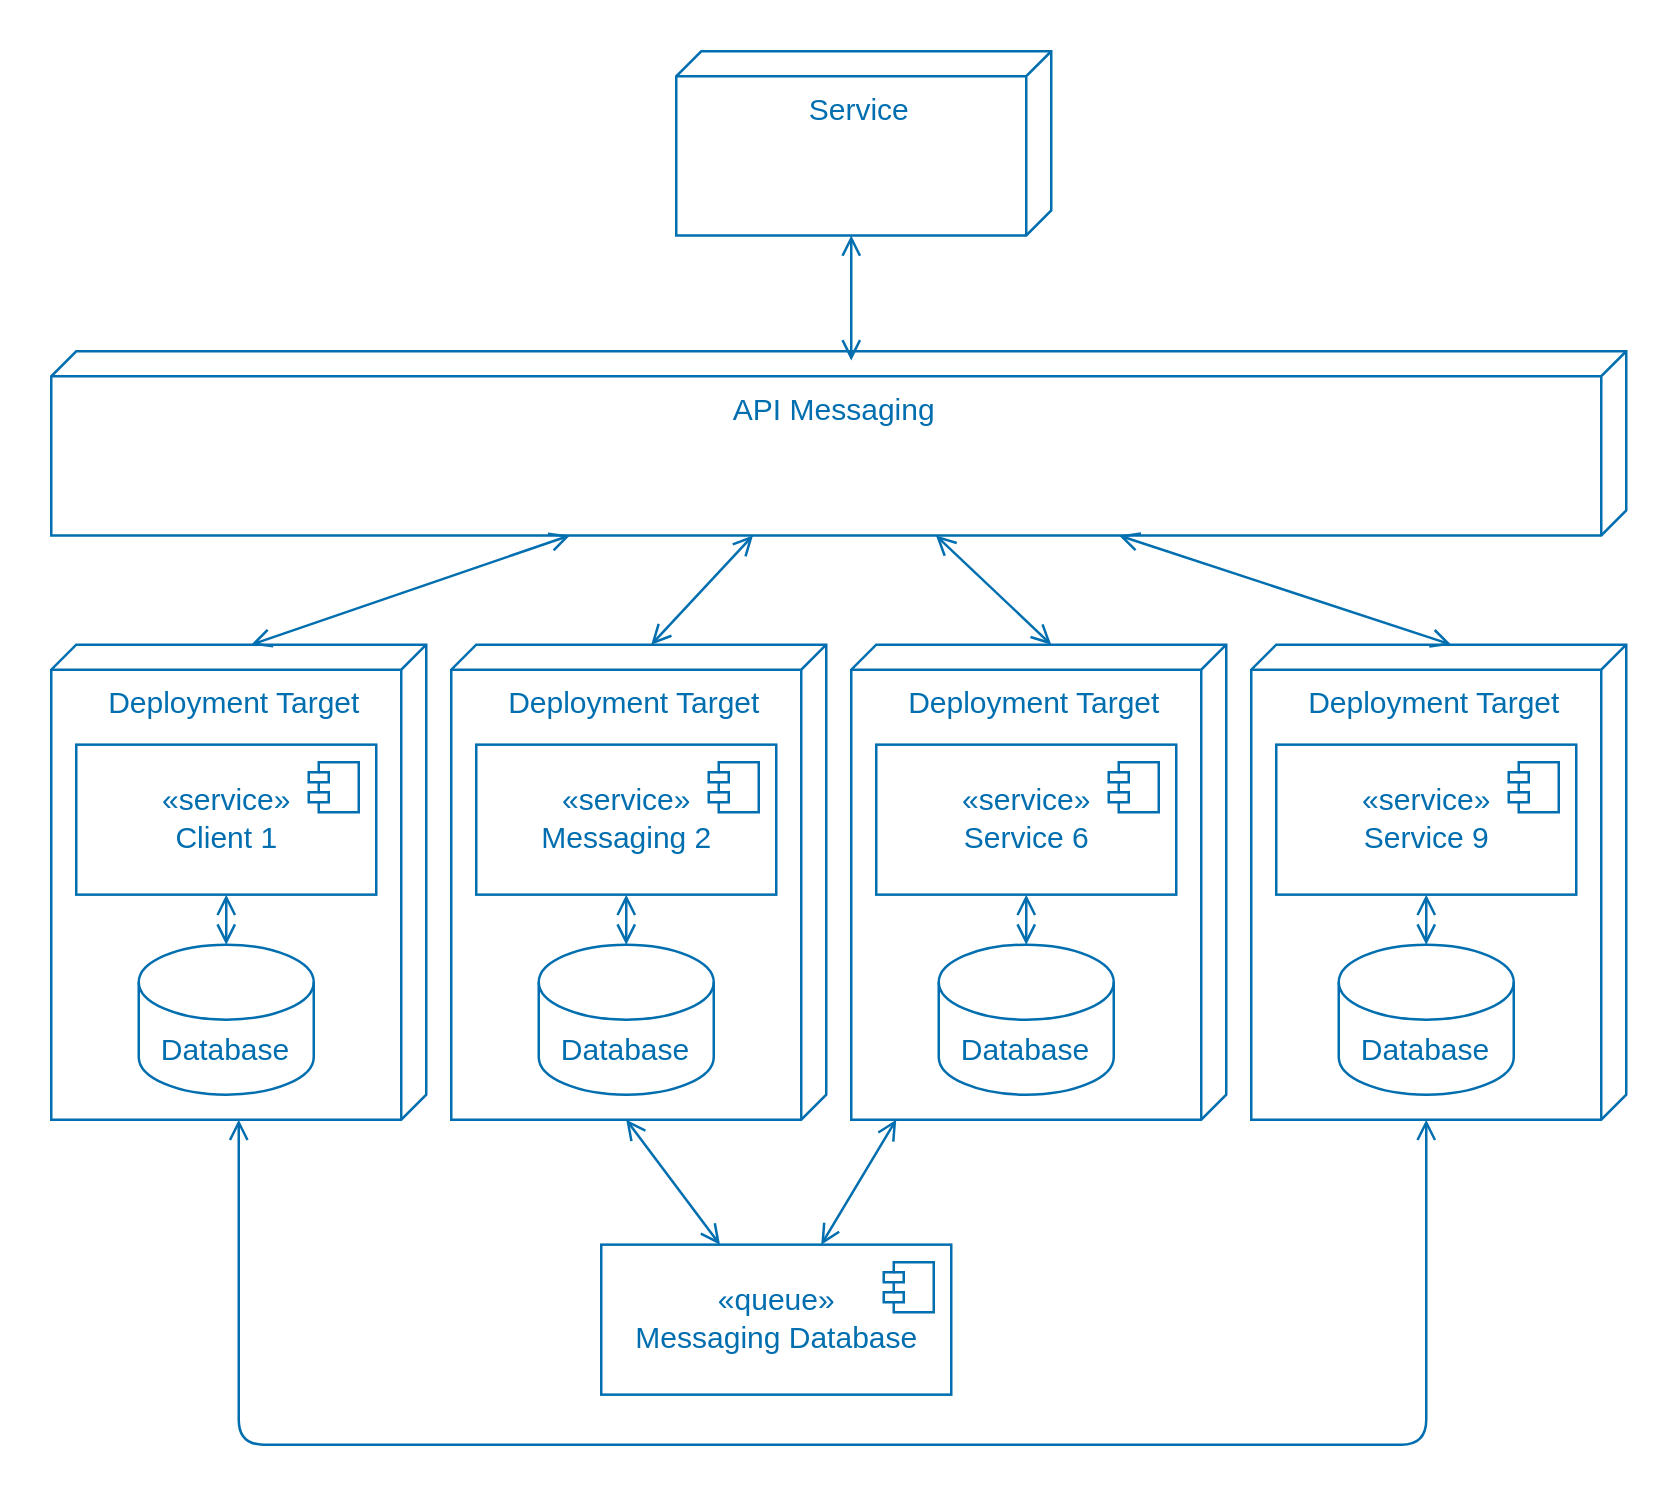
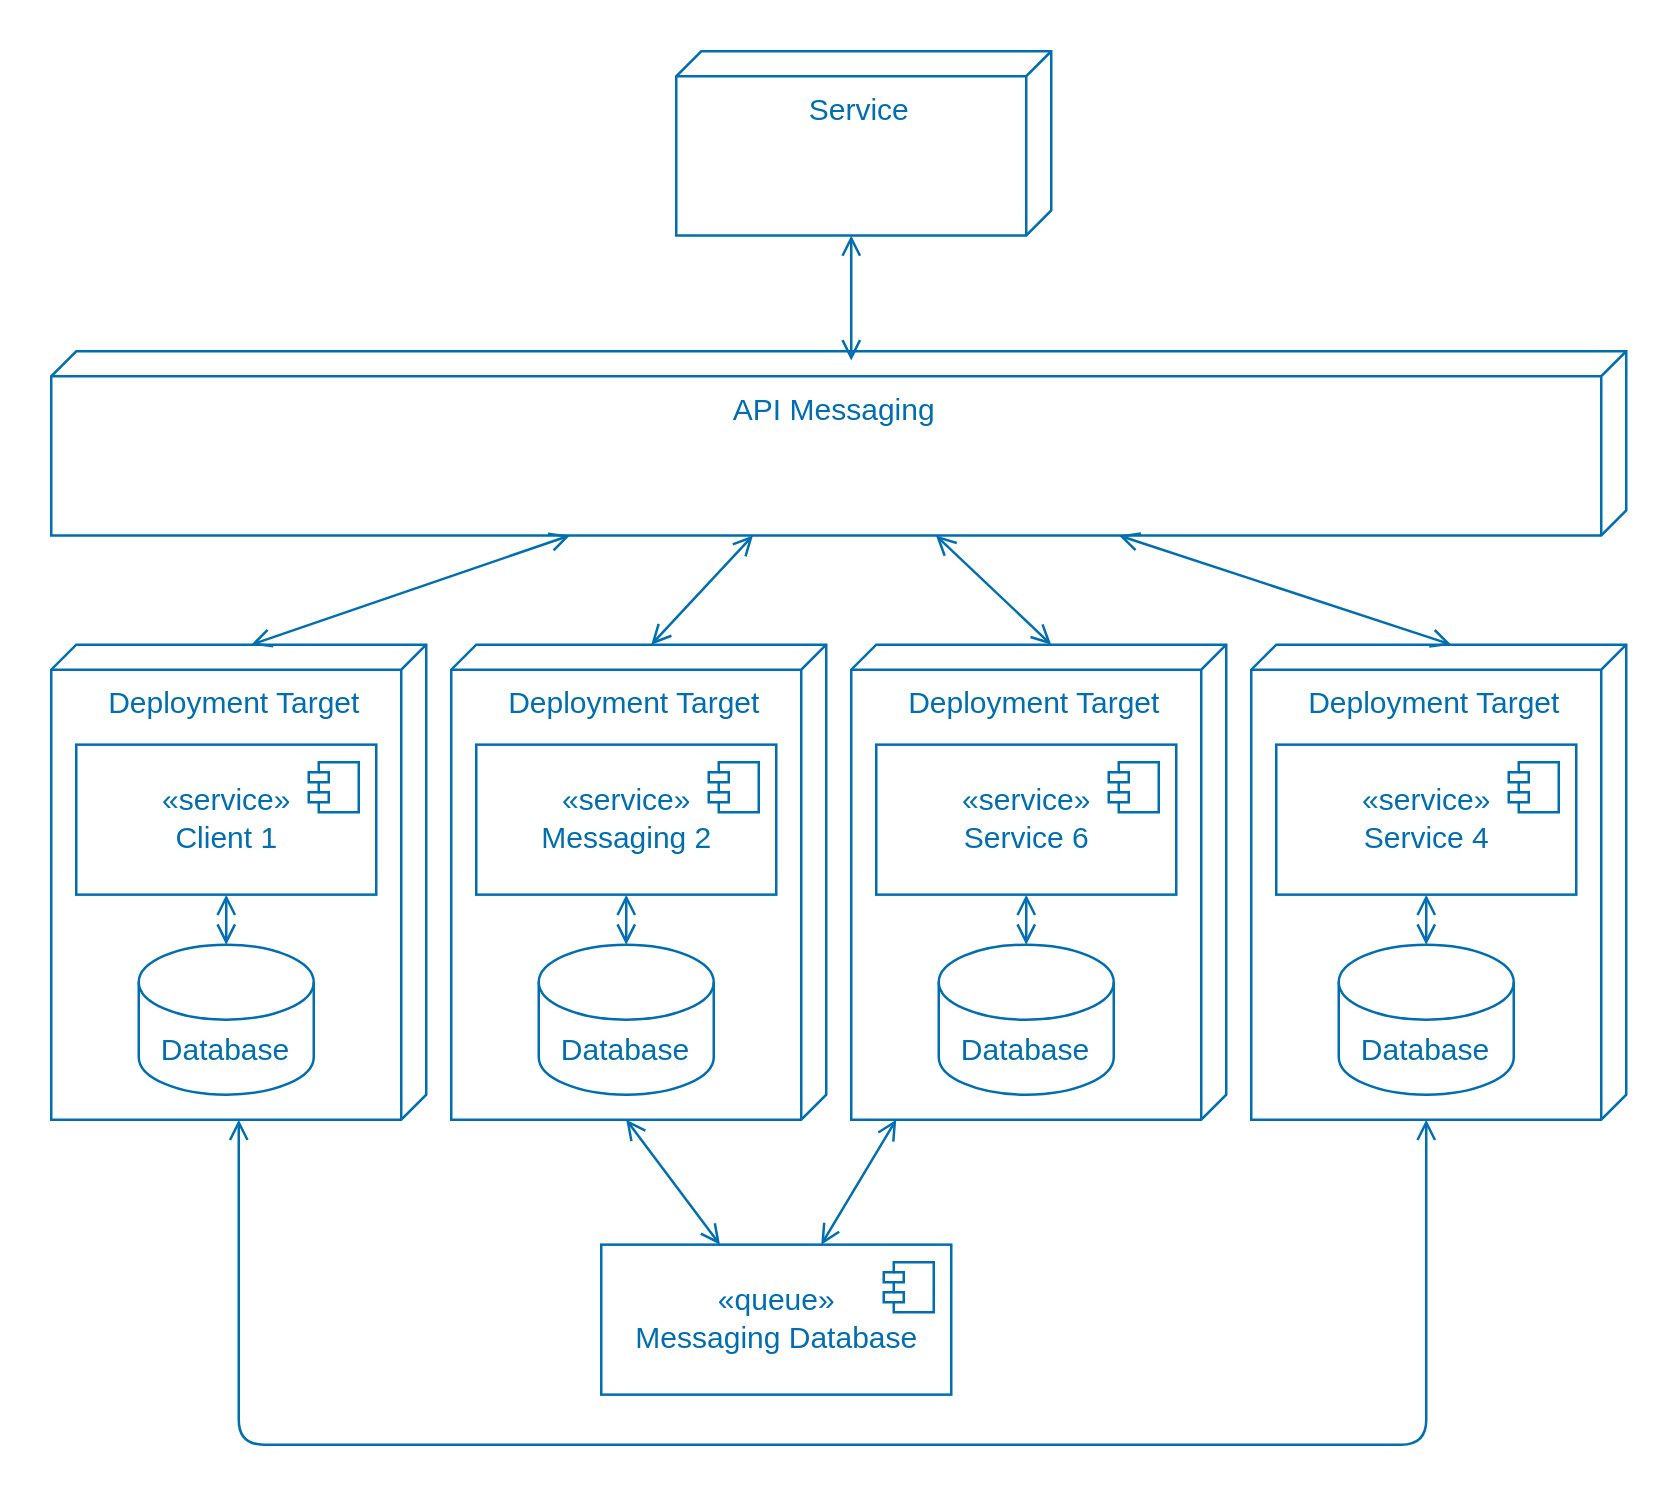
(1428, 819) -> (1428, 819)
